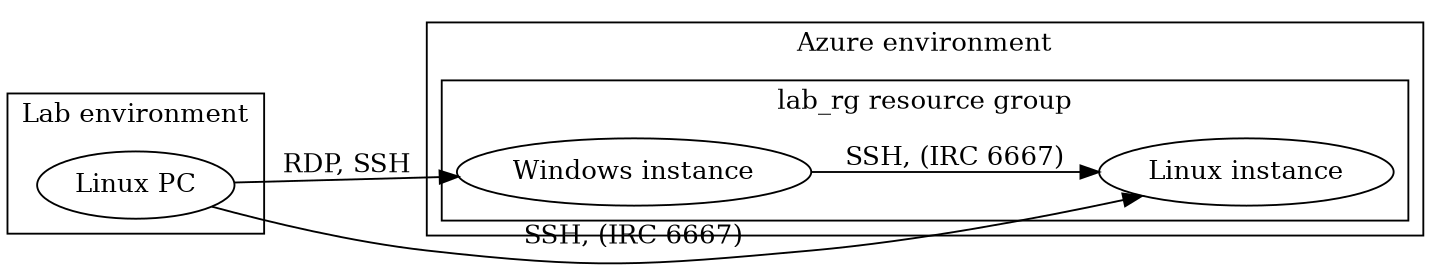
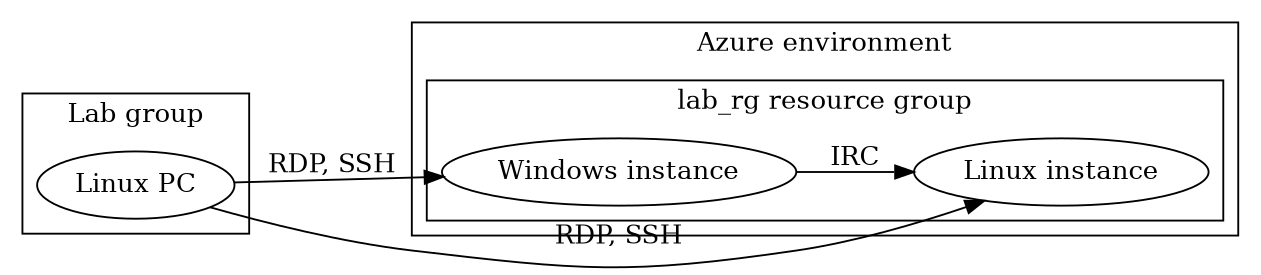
(136, 115) -> (136, 115)
(955, 158) -> (855, 158)
(634, 236) -> (619, 236)
